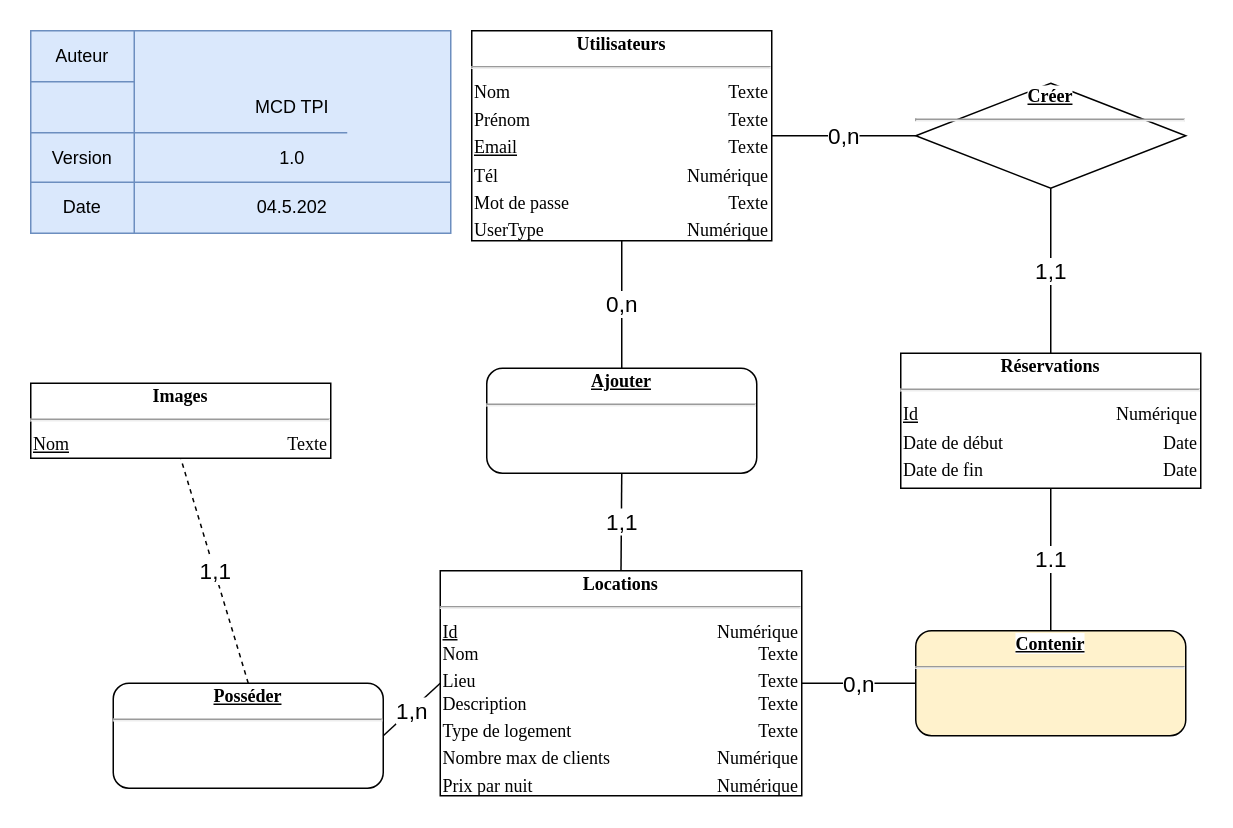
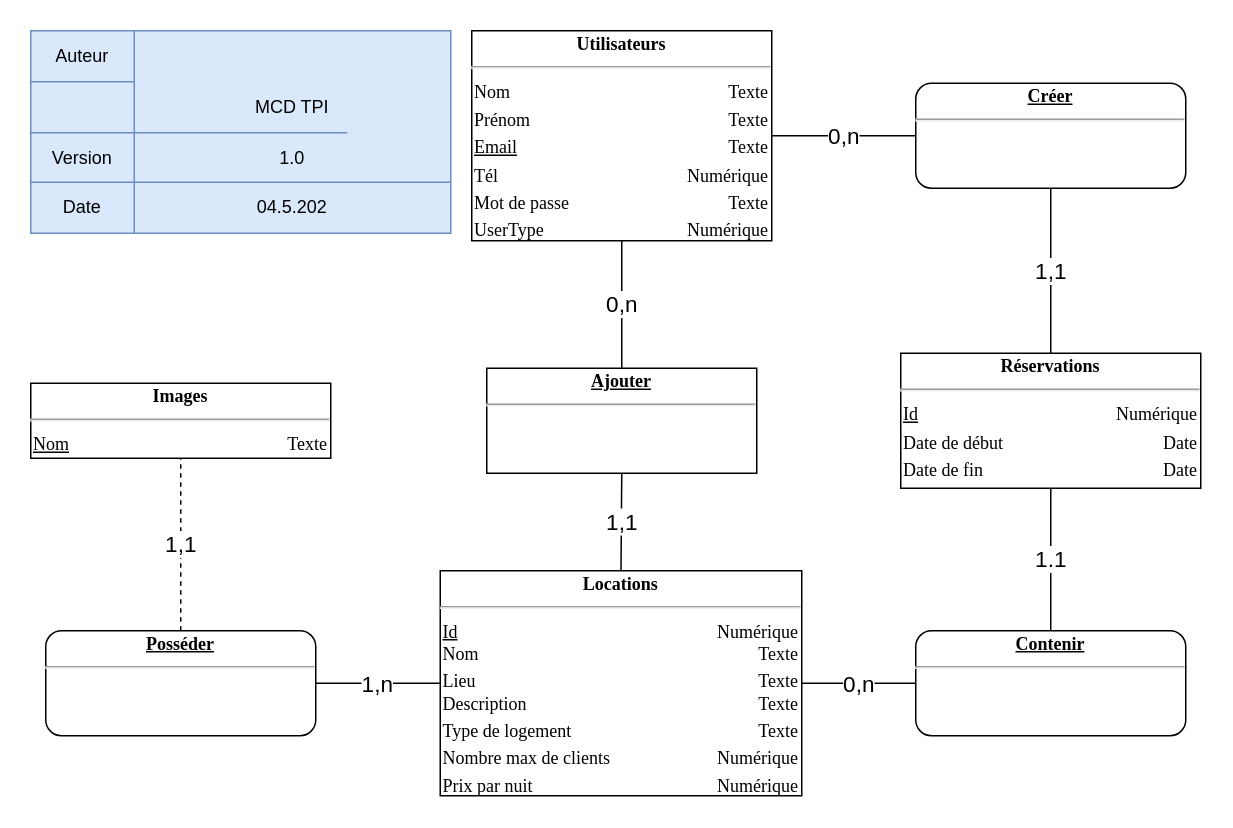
(1051, 136) -> (1051, 136)
(622, 421) -> (622, 421)
(1051, 683) -> (1051, 683)
(248, 736) -> (181, 683)
